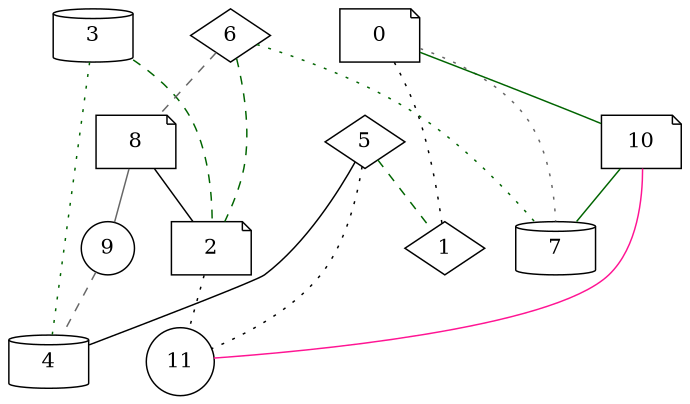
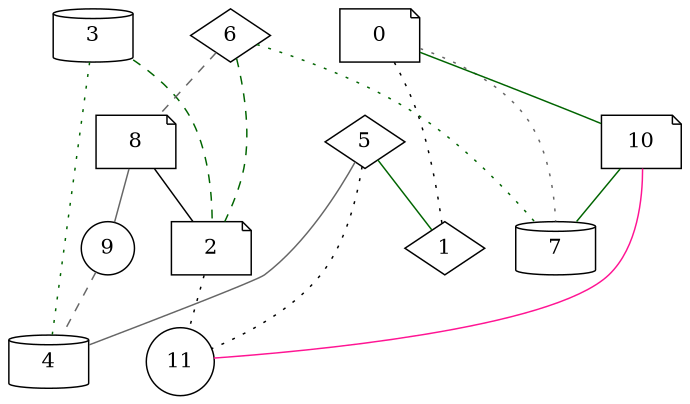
(405, 195) -> (405, 195)
(245, 284) -> (245, 284)
